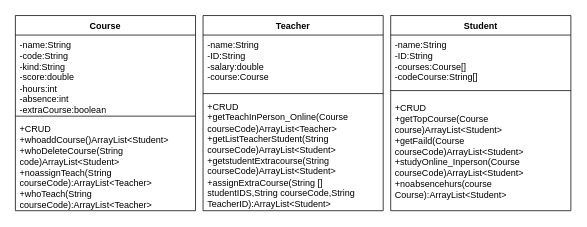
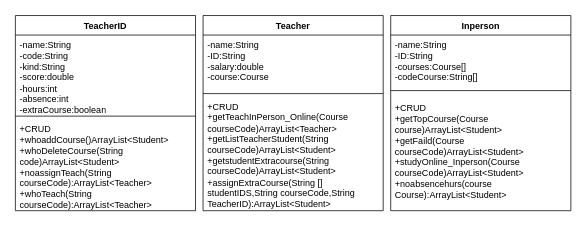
(105, 26) -> (105, 26)
(480, 26) -> (480, 26)
